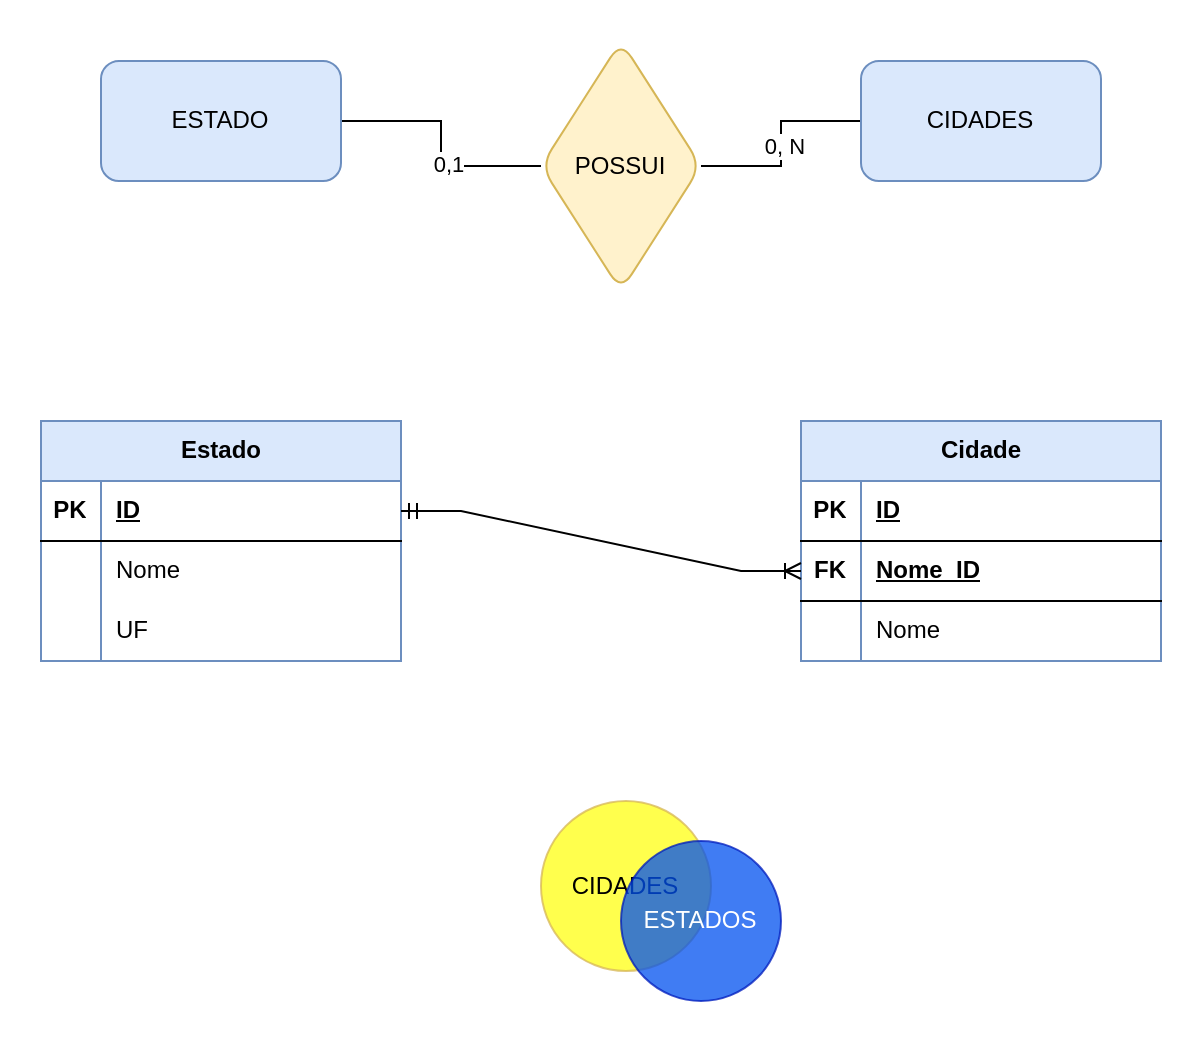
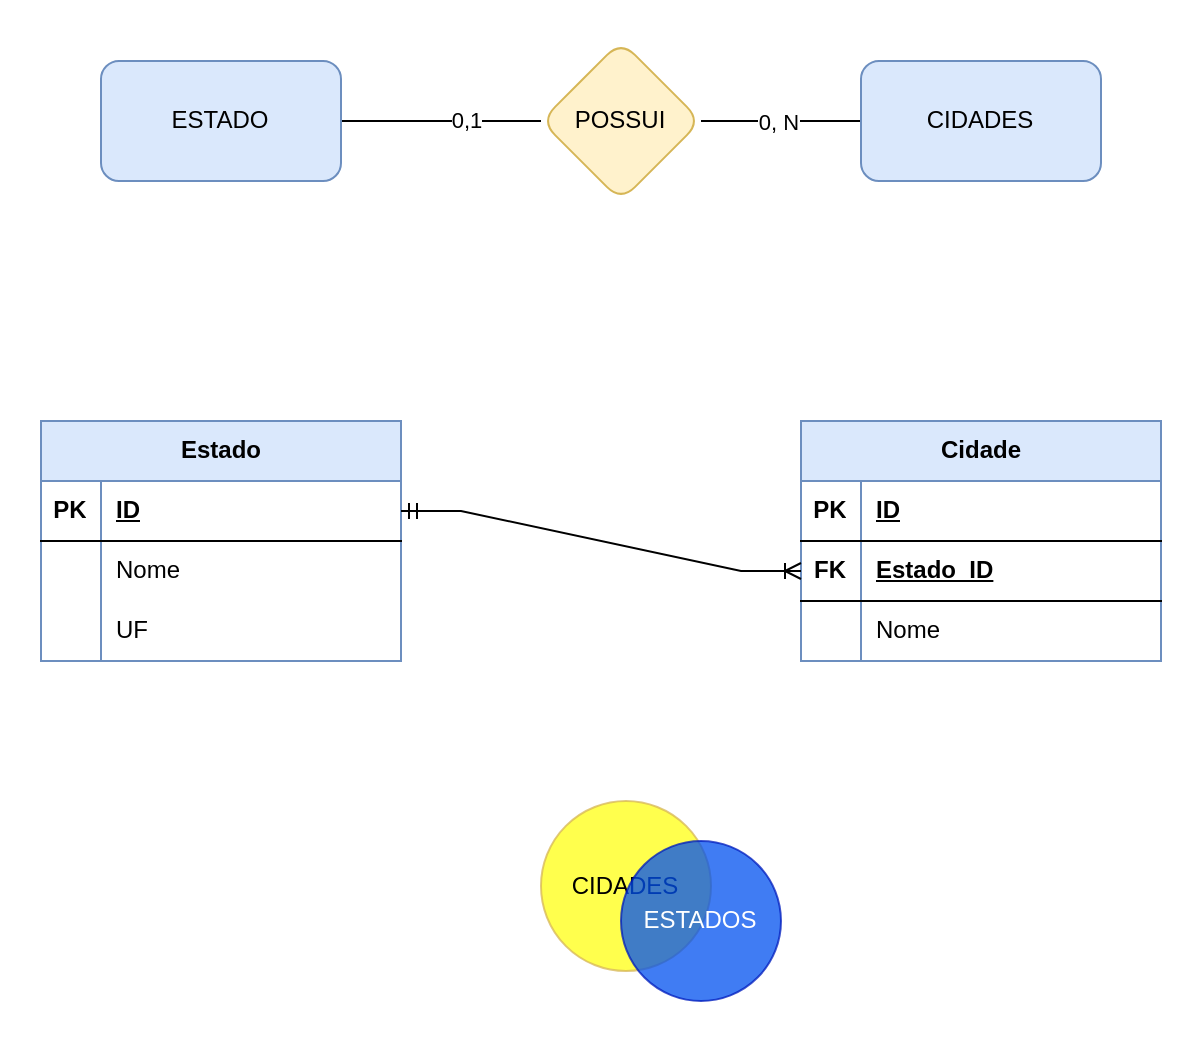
(621, 166) -> (621, 121)
(924, 571) -> (937, 571)
